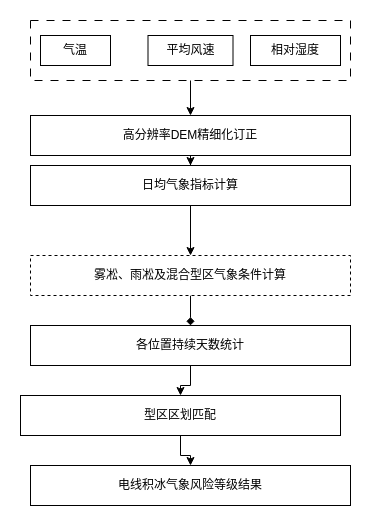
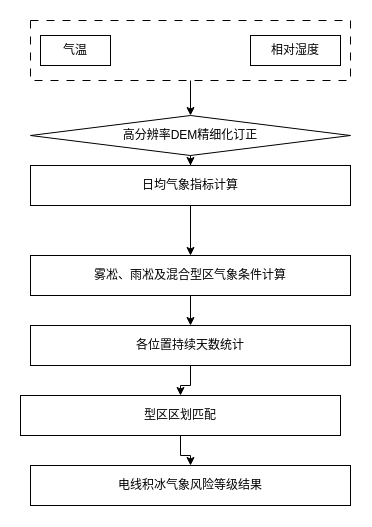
(191, 51) -> none
(191, 136) -> (191, 136)
(191, 276) -> (191, 276)
(191, 317) -> (191, 317)
